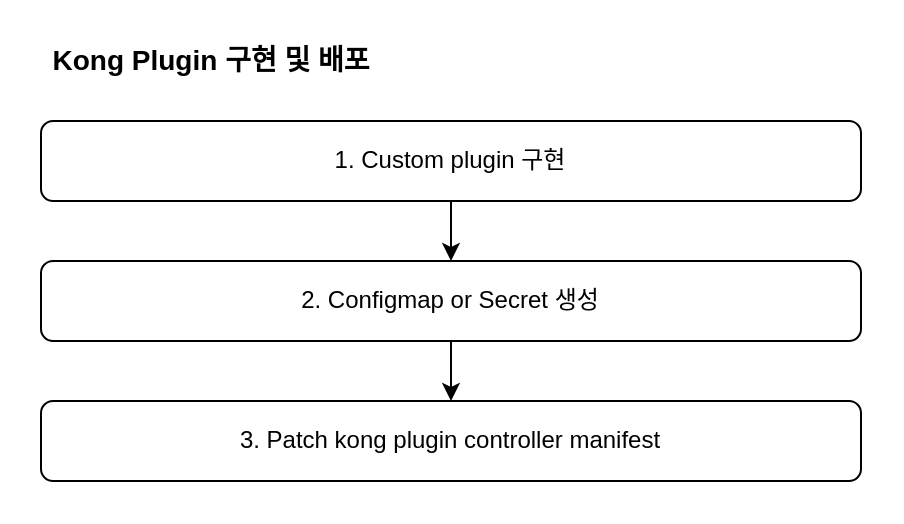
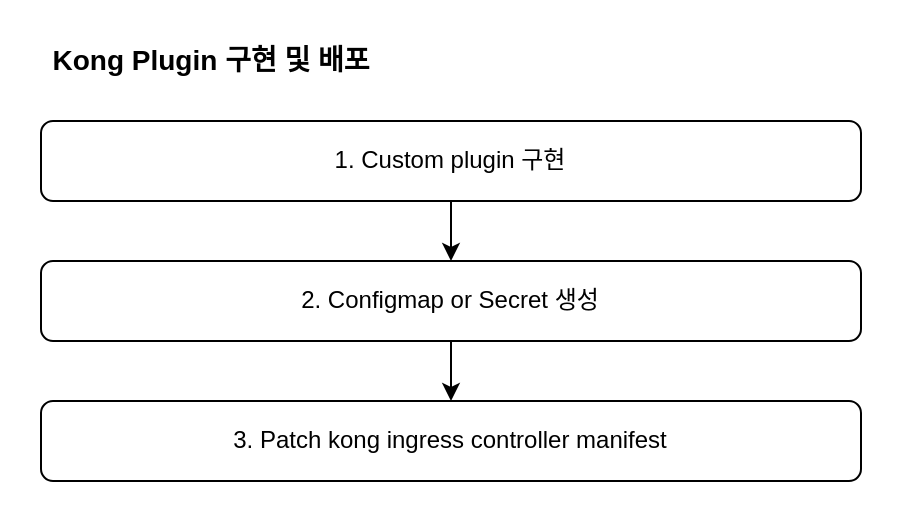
(451, 441) -> (451, 441)
